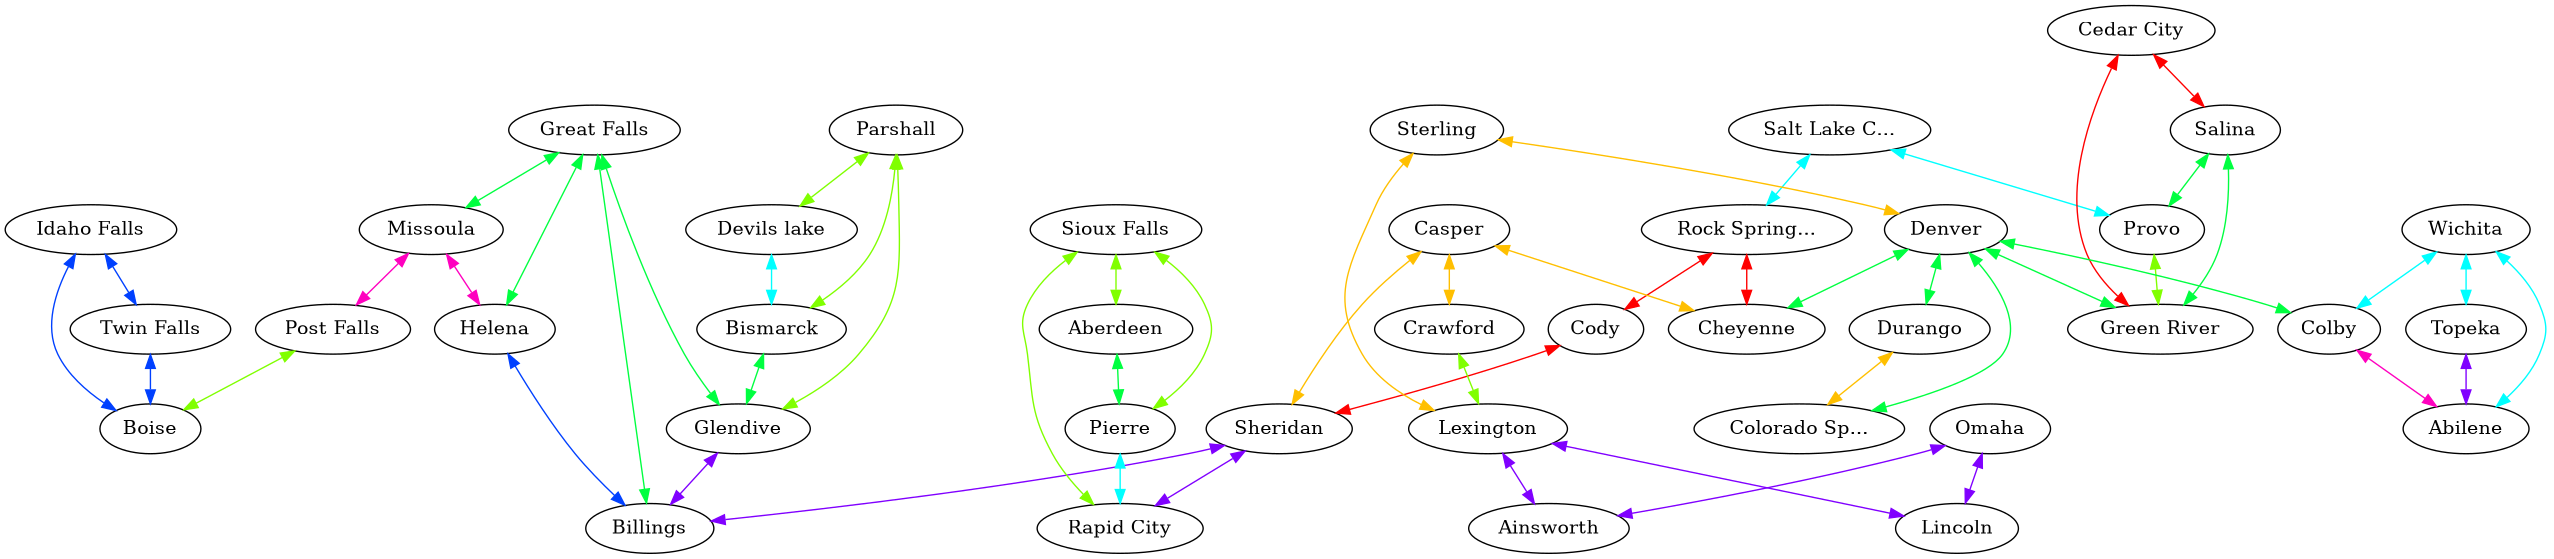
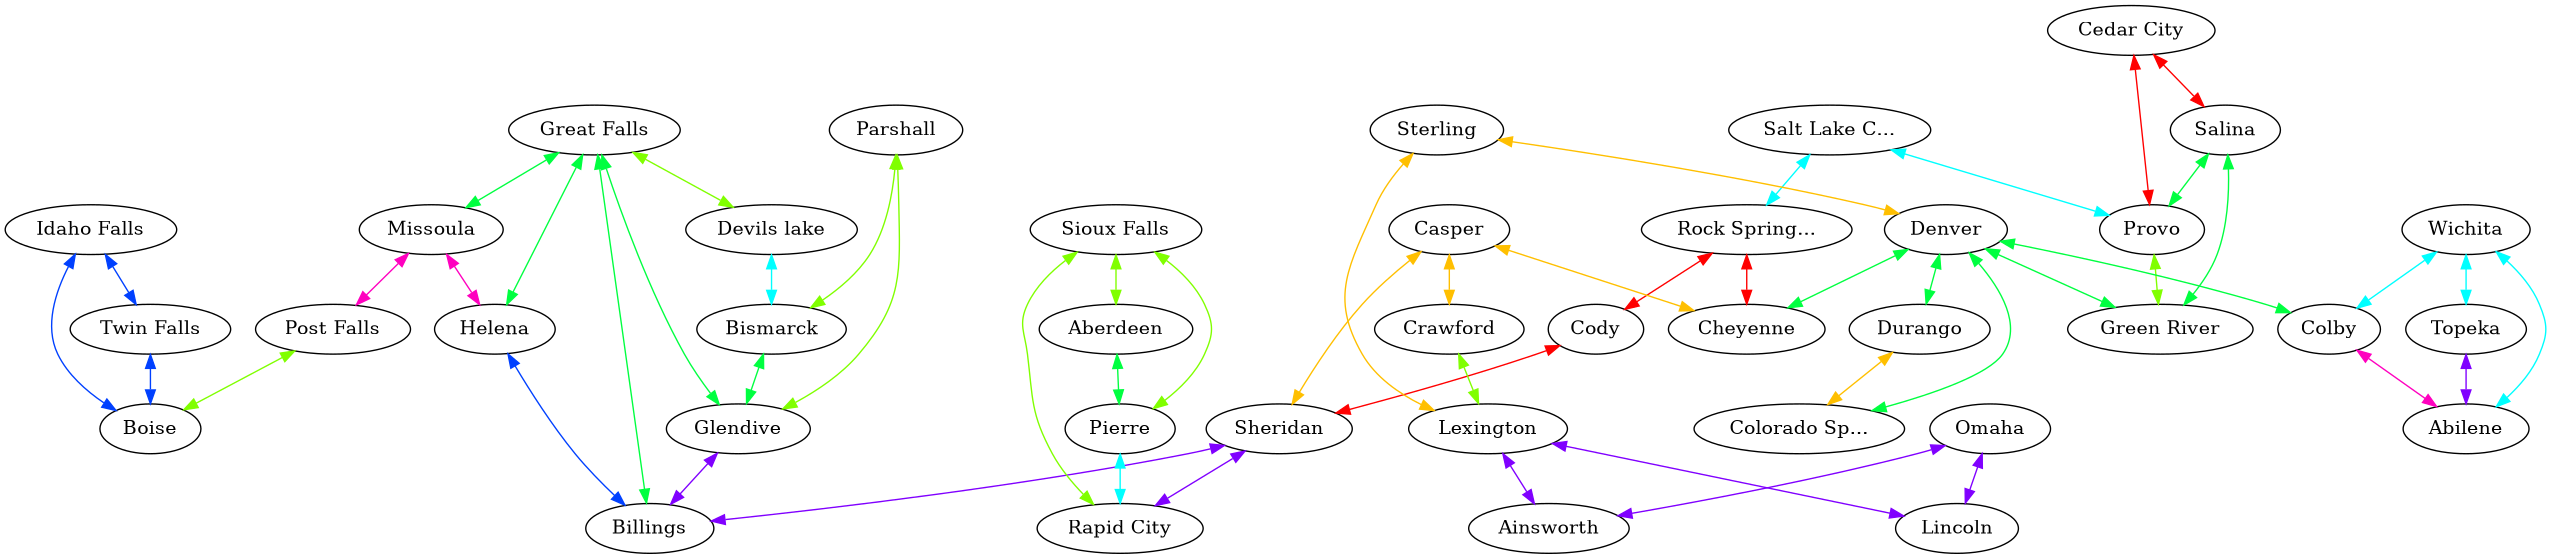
(834, 179) -> (683, 180)
(2078, 185) -> (2142, 130)
